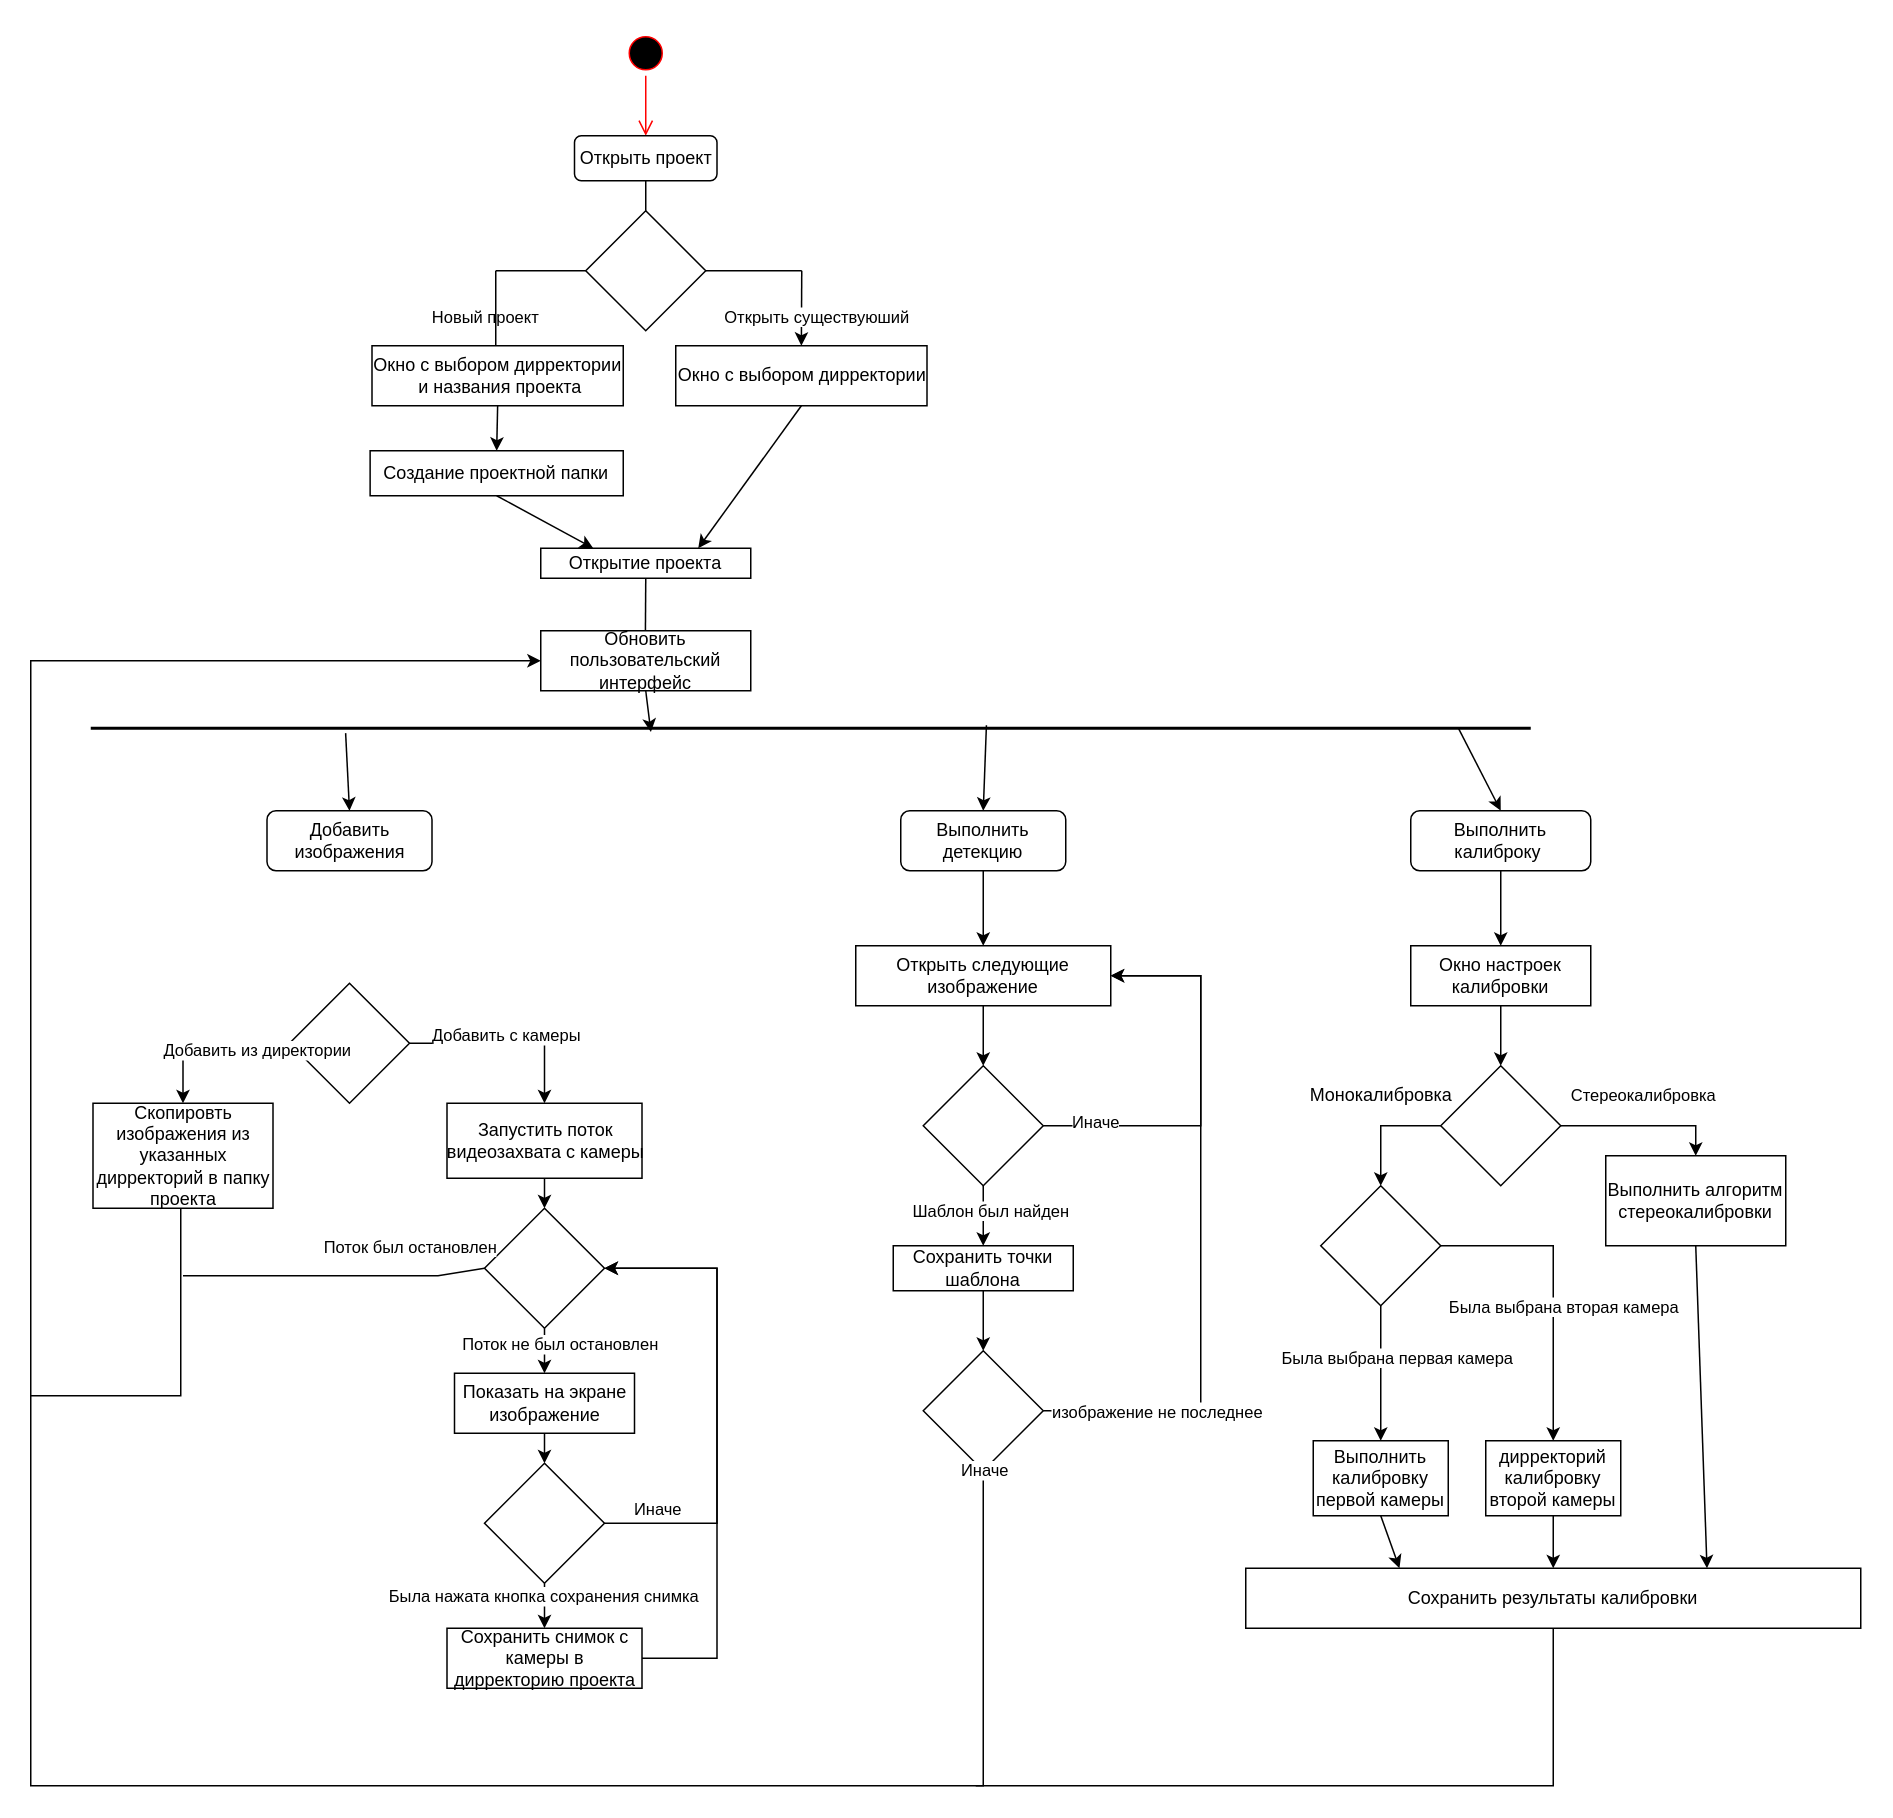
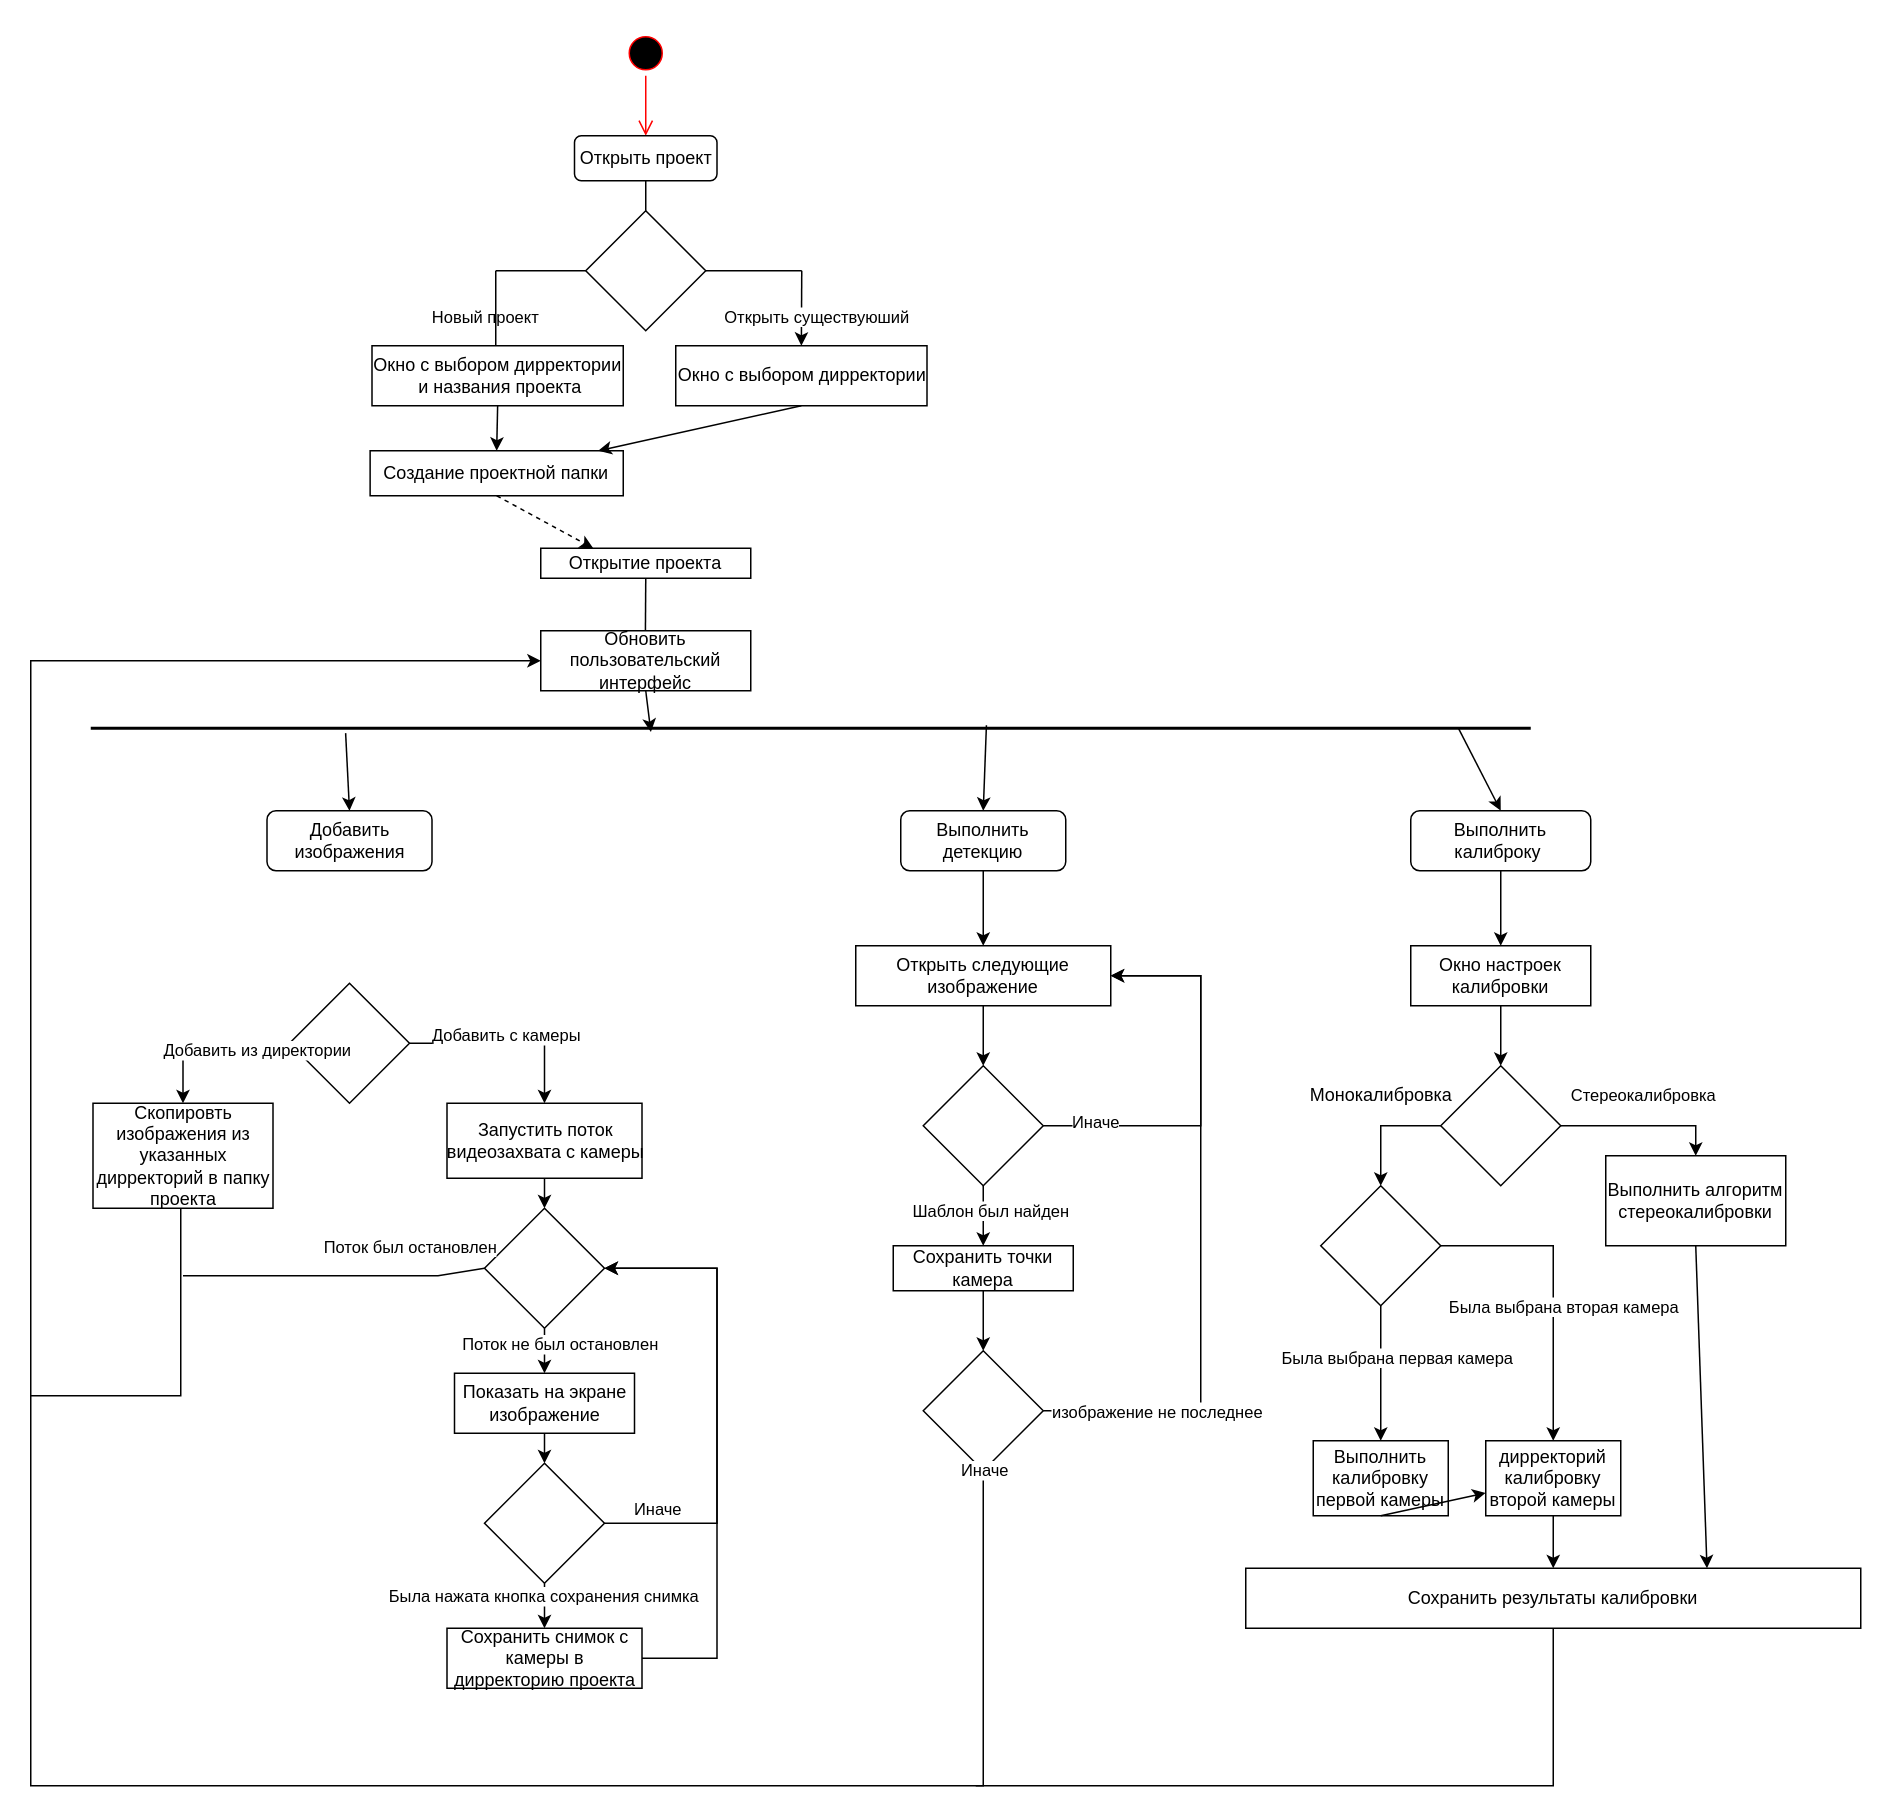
(753, 473) -> (704, 427)
(541, 520) -> (541, 520)
(983, 1268) -> (983, 1268)
(1389, 1538) -> (1428, 1505)
